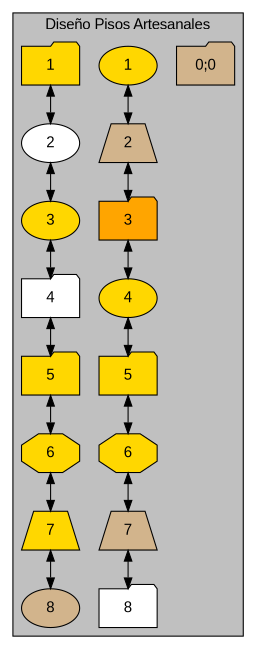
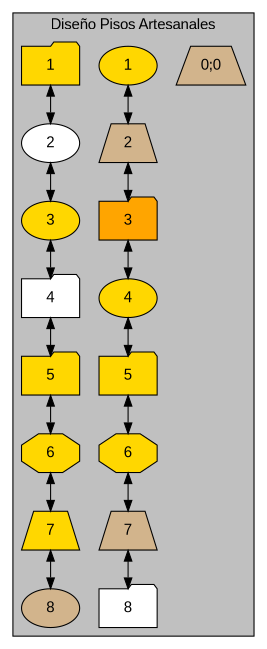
(206, 66) -> (211, 66)
